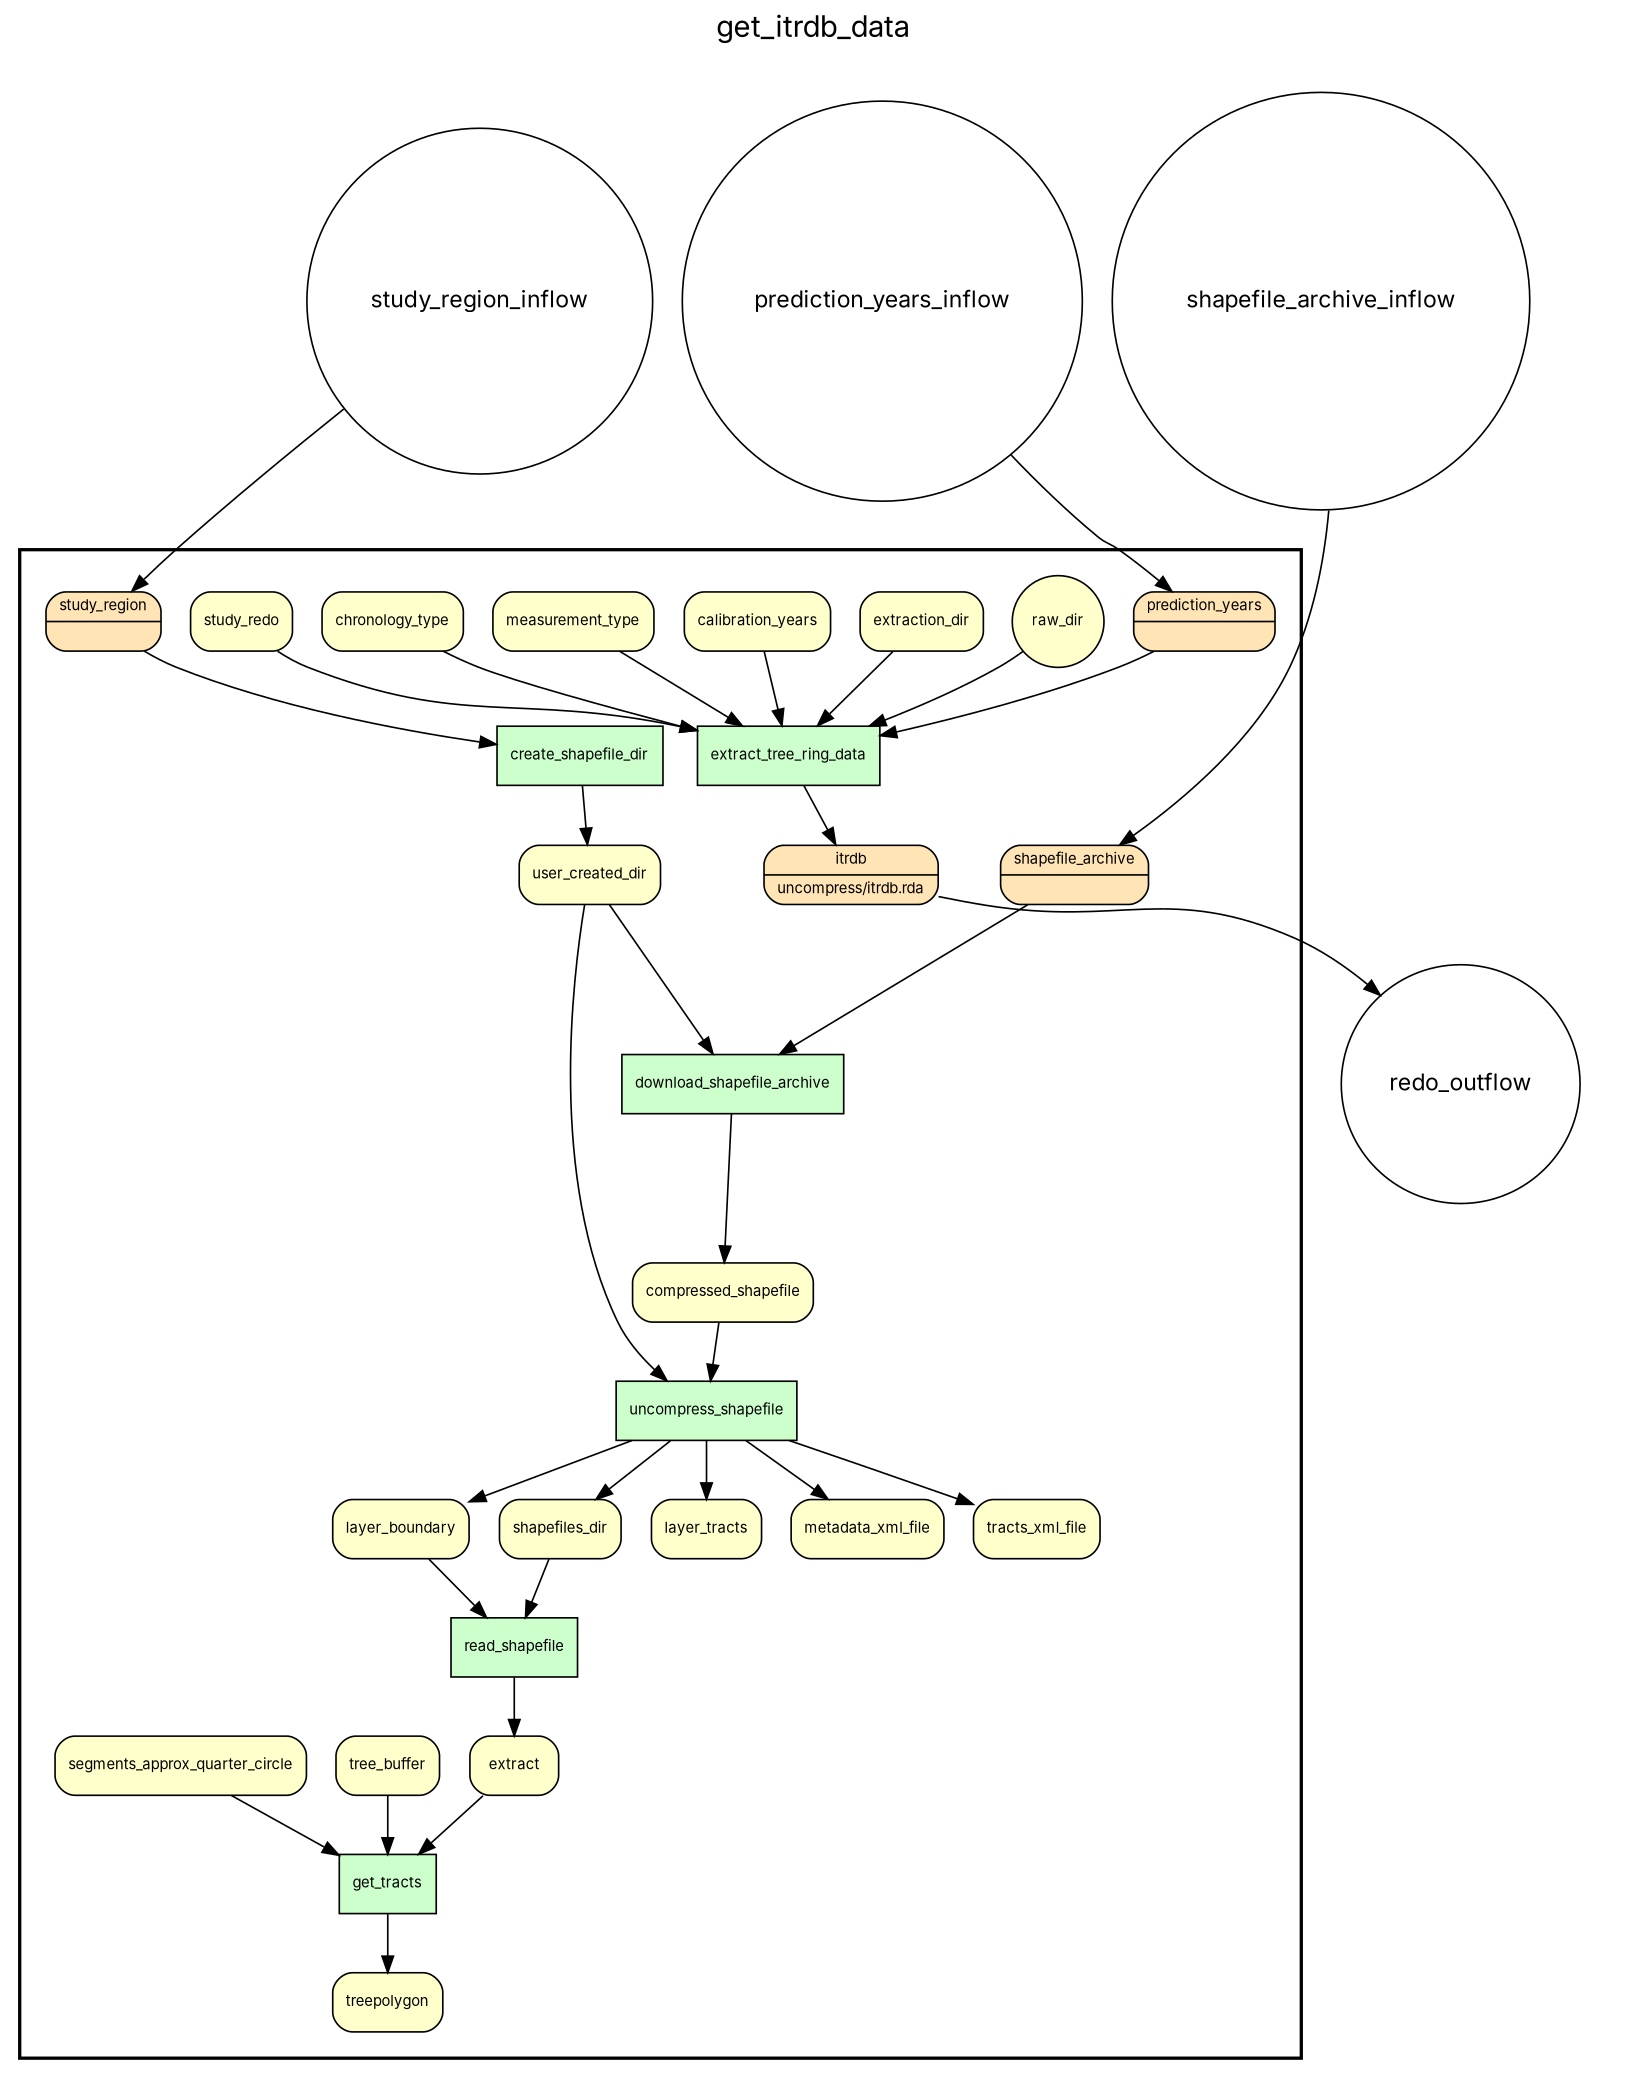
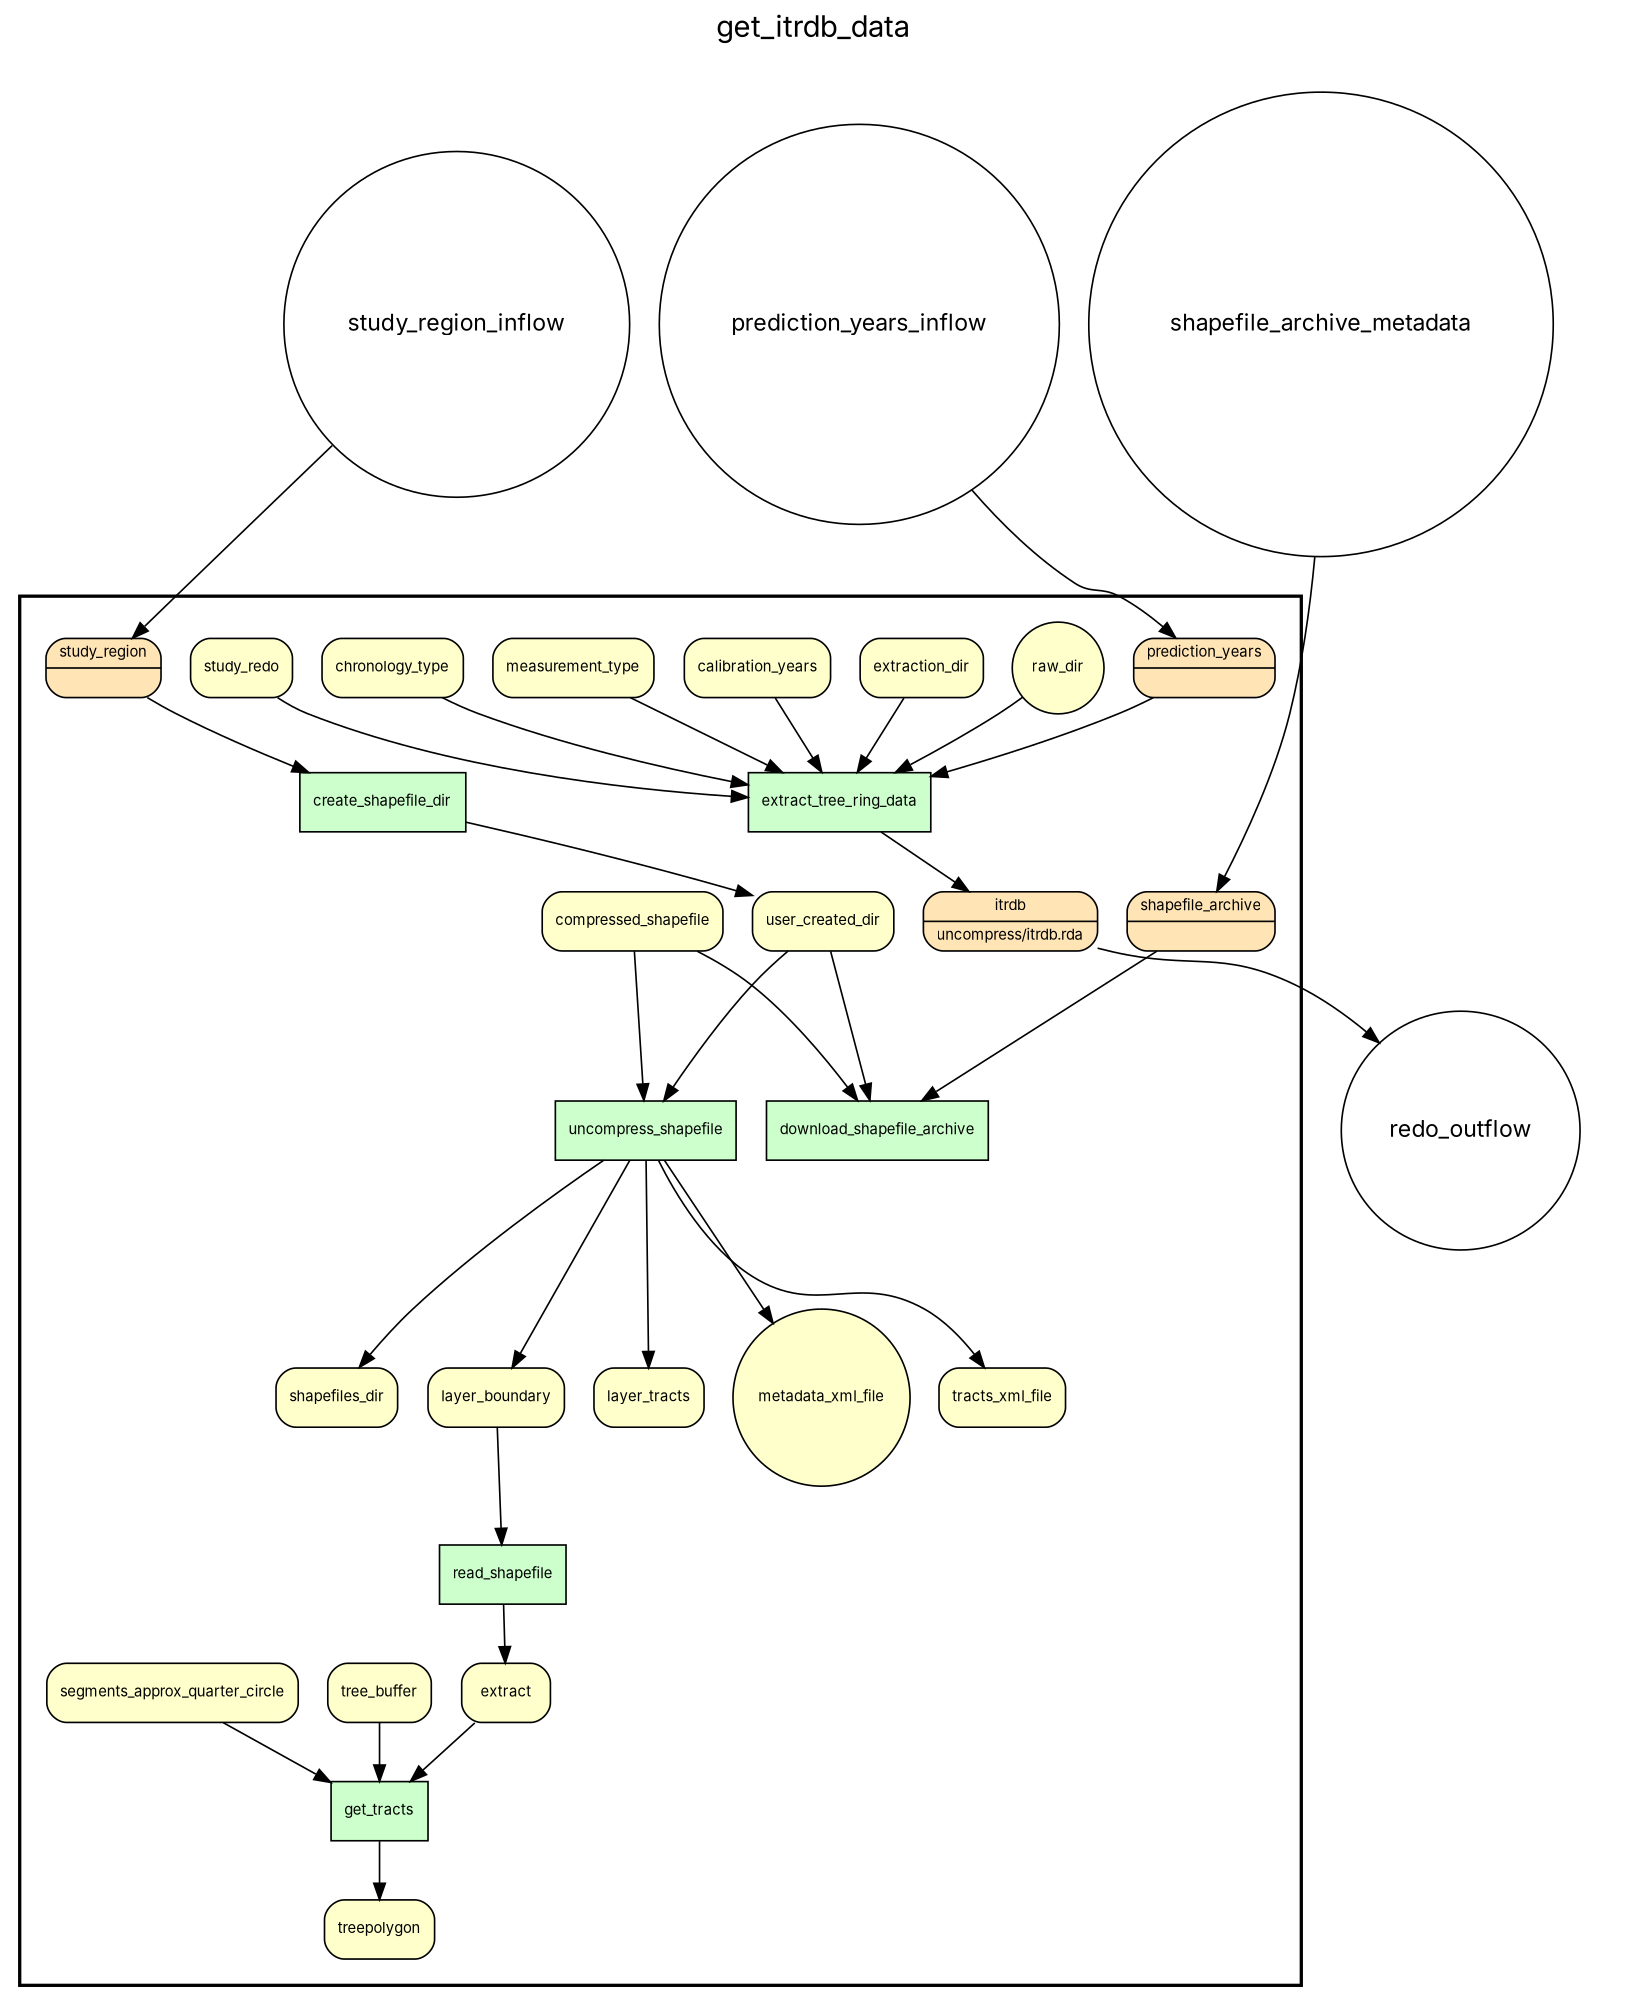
(1321, 301) -> (1321, 324)
(728, 1180) -> (780, 1010)
(868, 1529) -> (822, 1398)
(540, 1581) -> none
